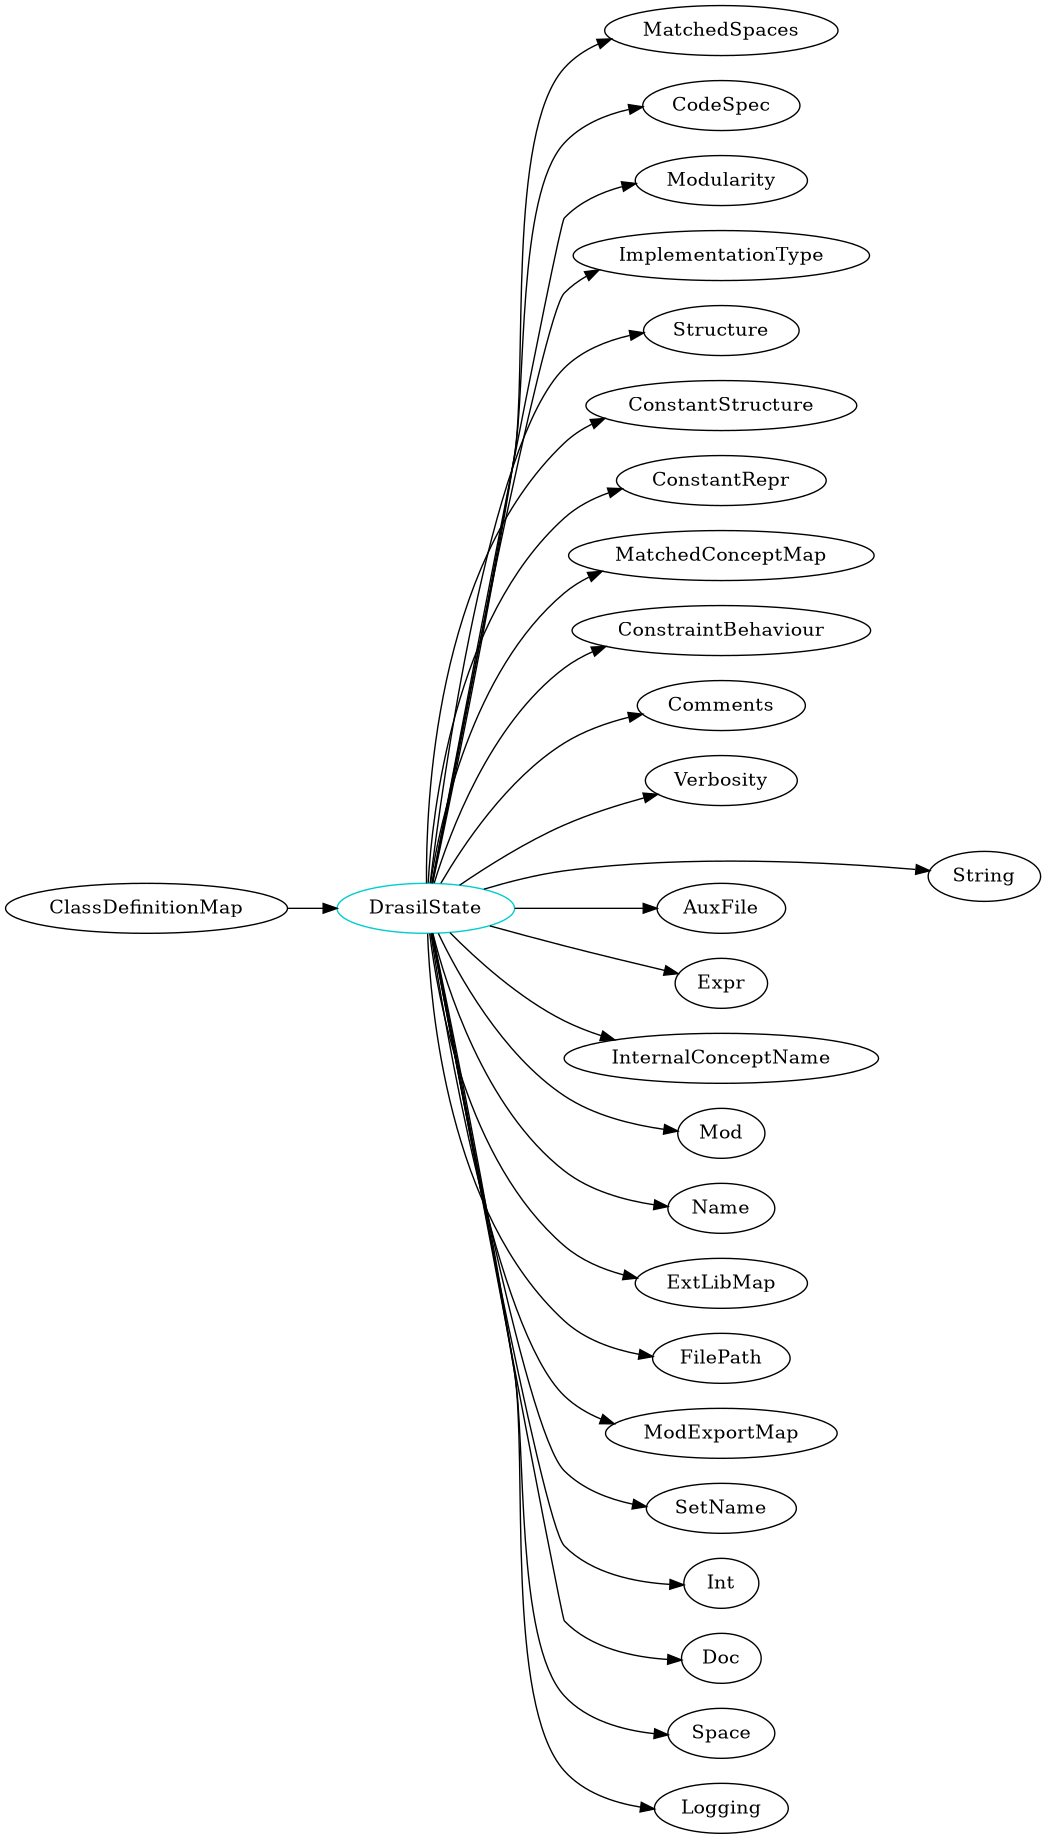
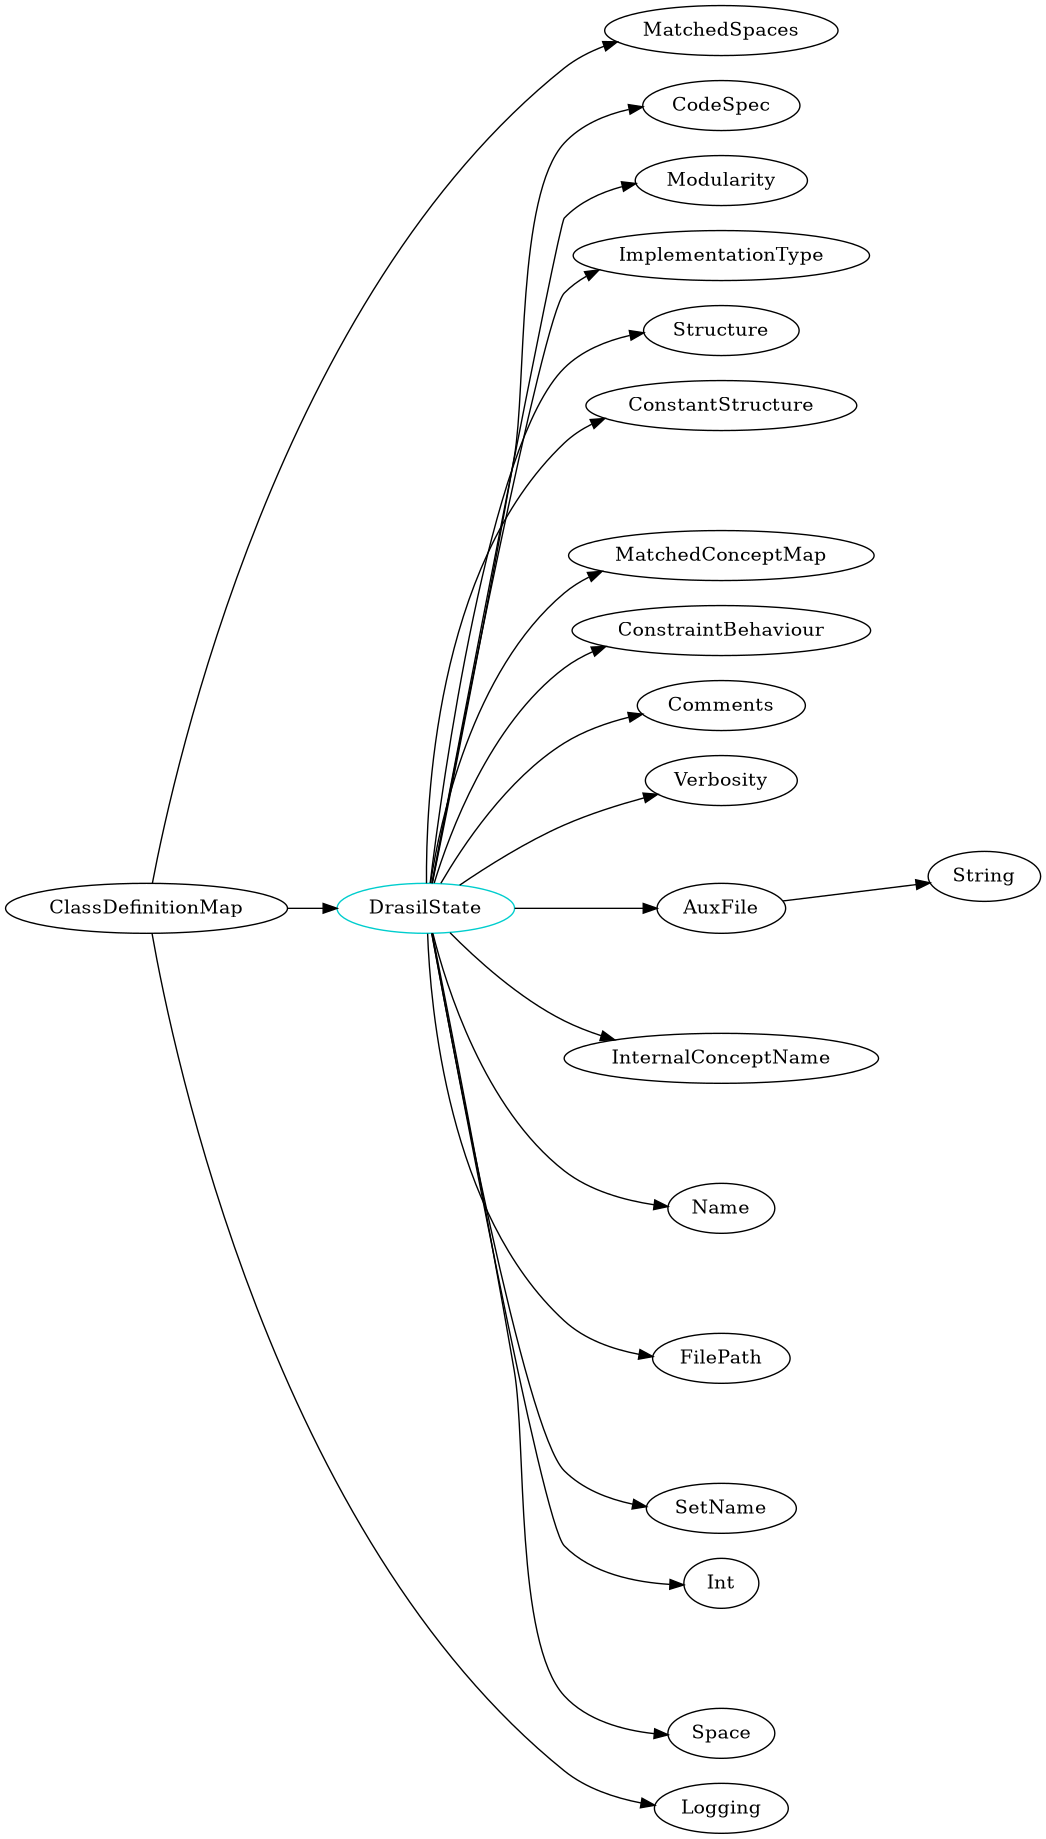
(524, 237) -> (303, 421)
(721, 481) -> none
(699, 862) -> (850, 893)
(721, 983) -> none
(721, 1133) -> none
(721, 1283) -> none
(721, 1433) -> none
(524, 1606) -> (308, 1425)
(721, 1658) -> none
